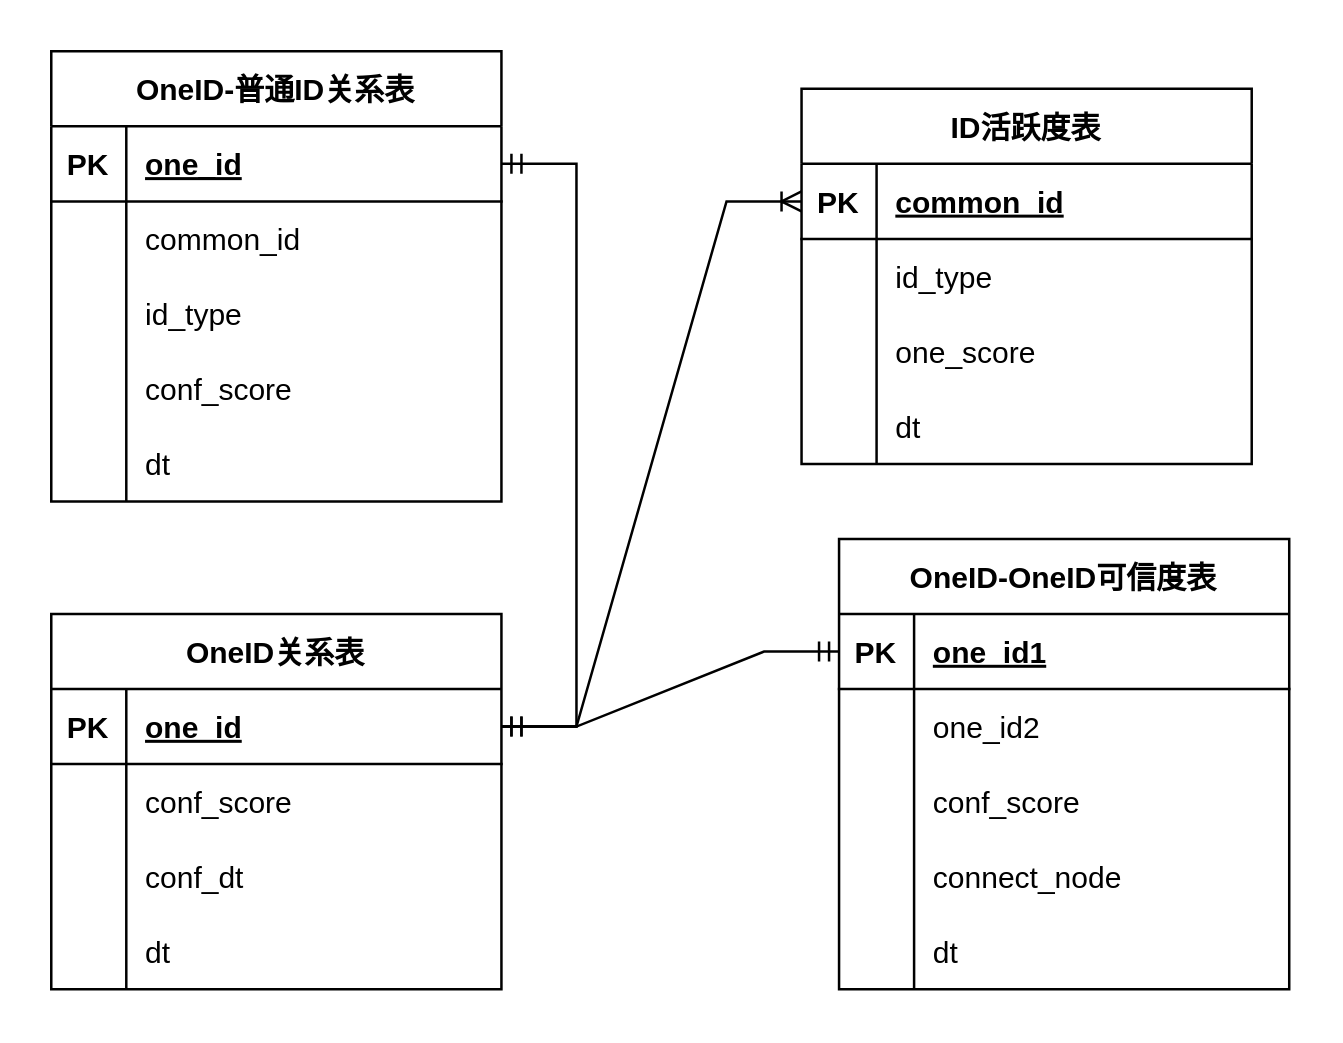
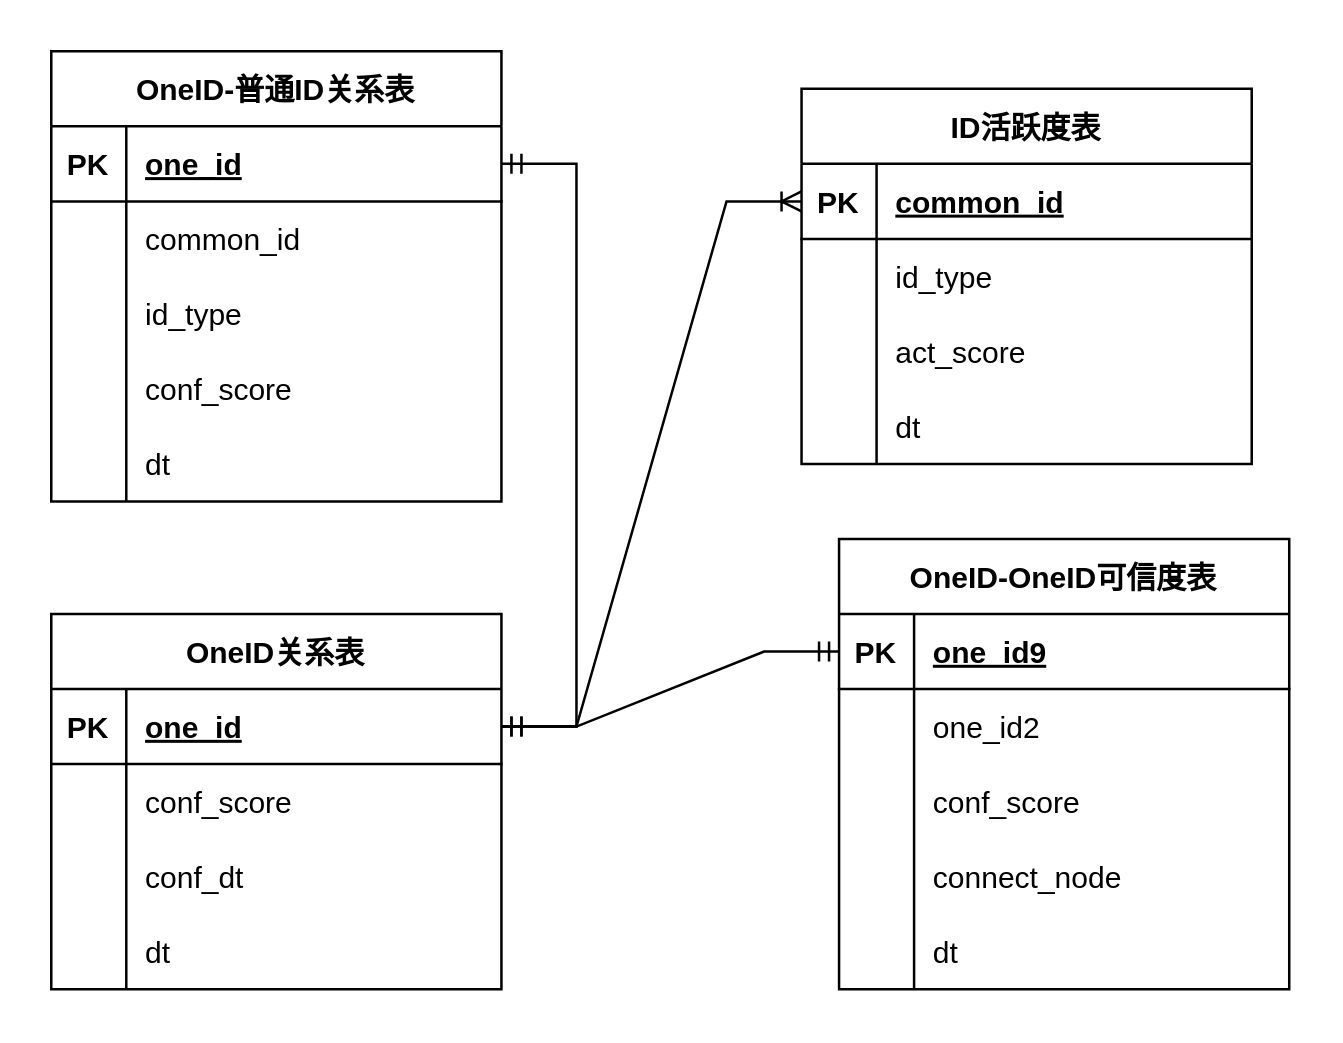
(971, 353) -> (971, 353)
(987, 653) -> (987, 653)
